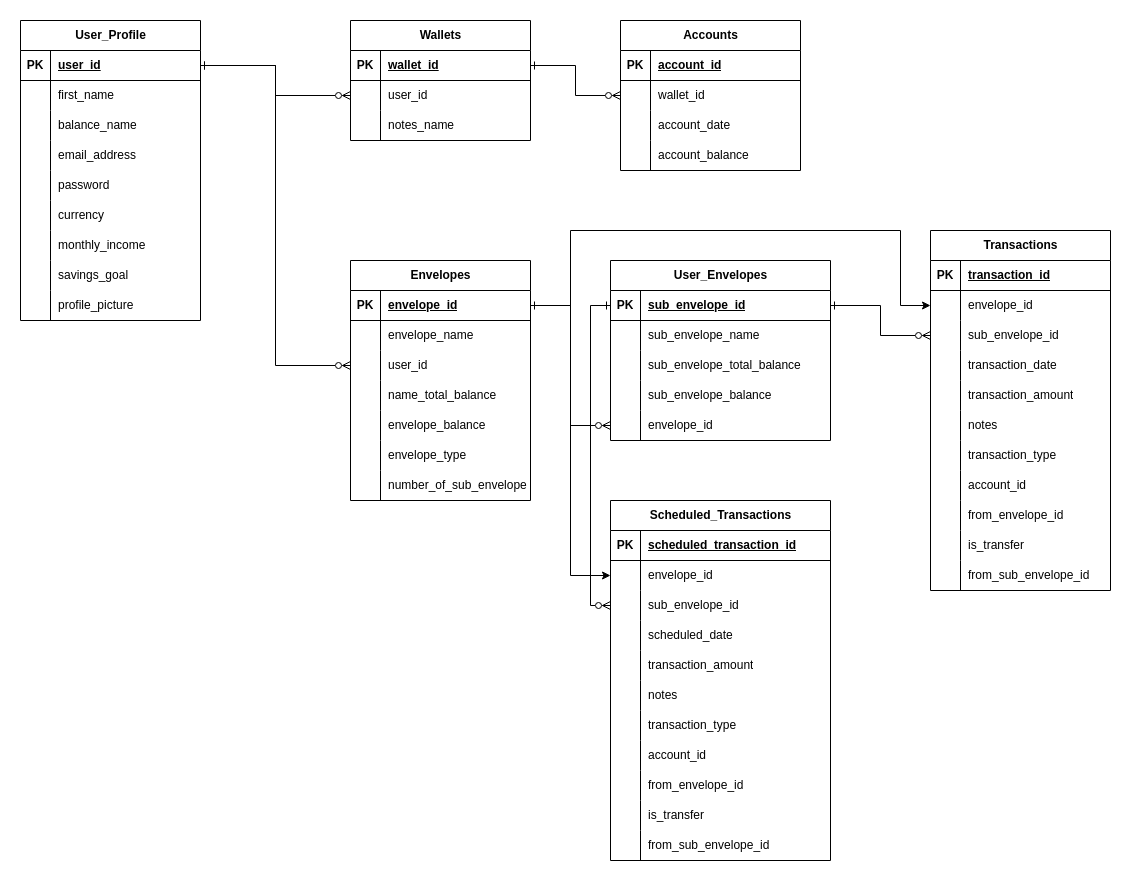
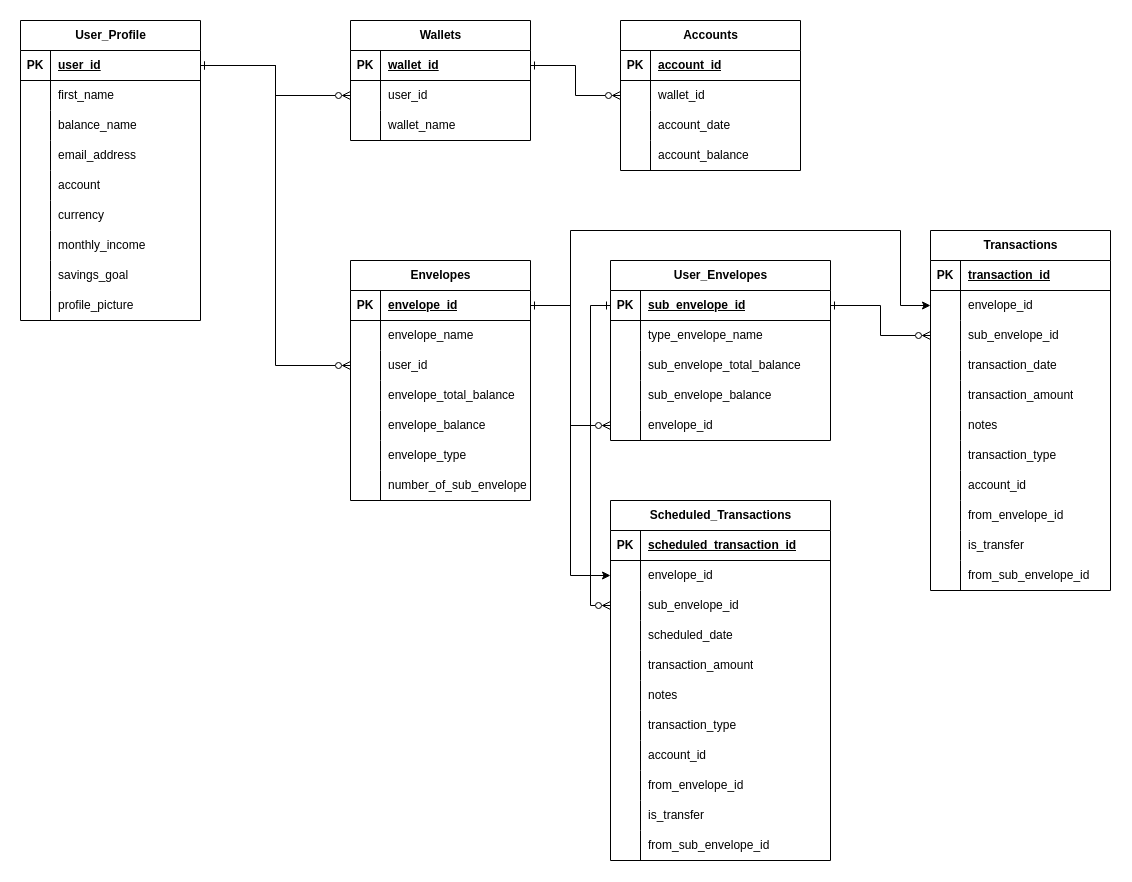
(422, 126) -> (422, 126)
(85, 186) -> (82, 186)
(704, 336) -> (707, 336)
(446, 396) -> (458, 396)
